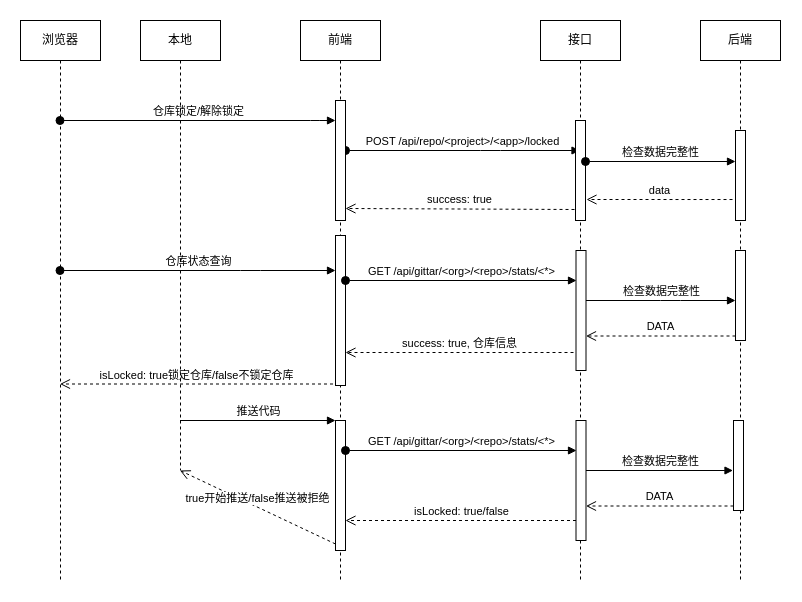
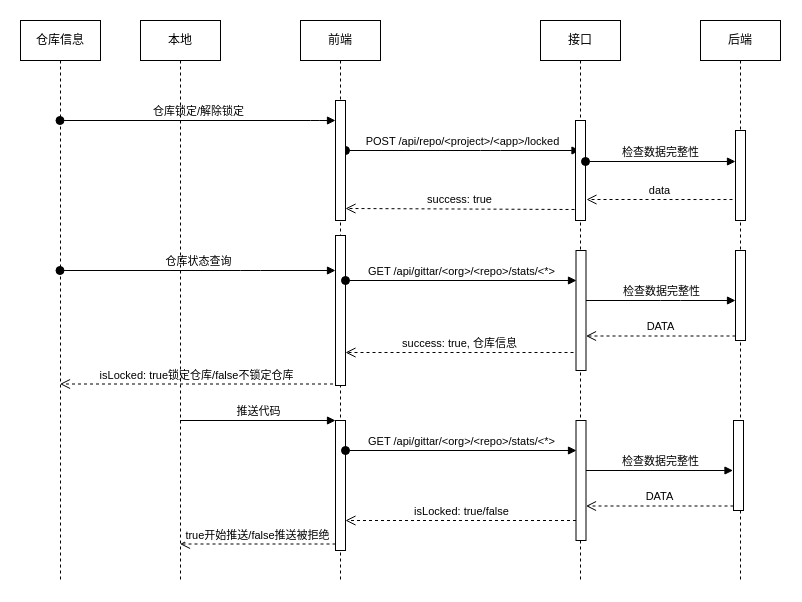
(61, 41) -> (61, 41)
(181, 246) -> (181, 301)
